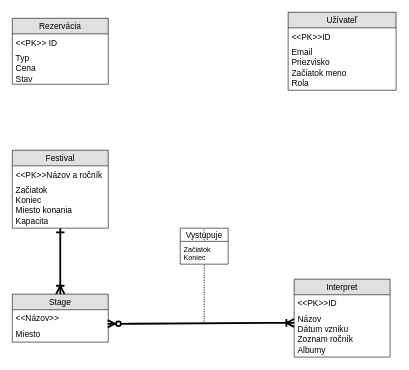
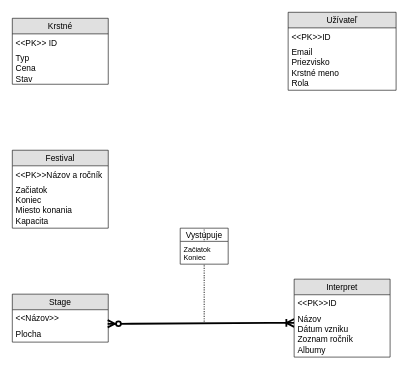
(60, 27) -> (60, 27)
(301, 52) -> (301, 52)
(60, 261) -> none
(29, 334) -> (29, 334)
